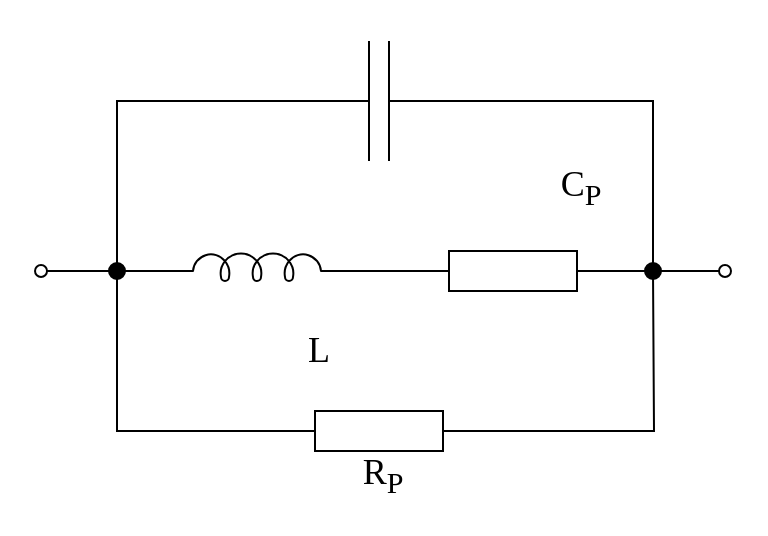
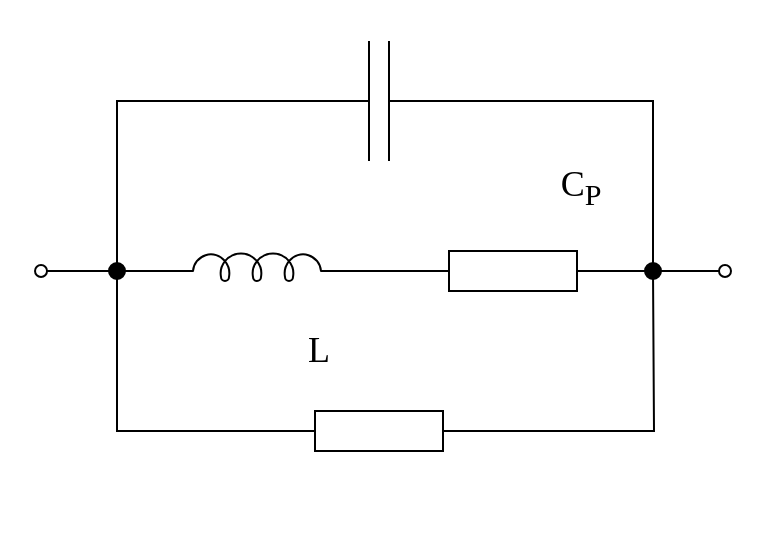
(384, 477) -> none
